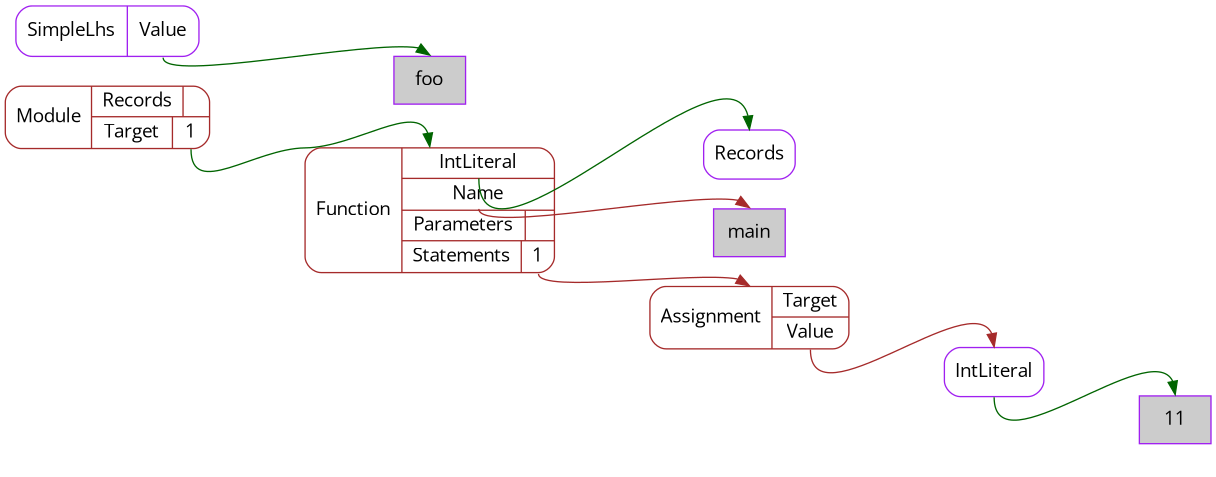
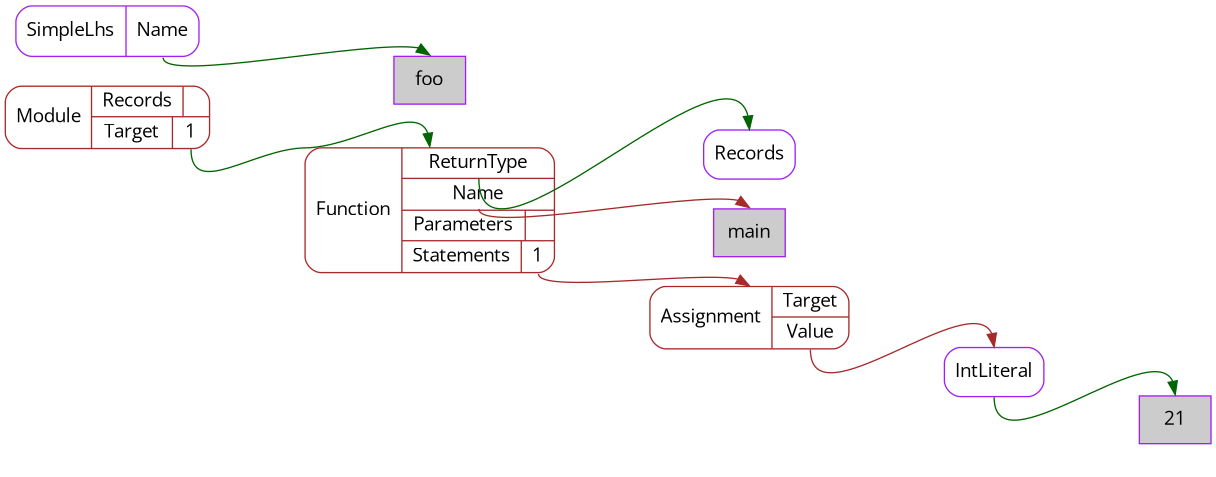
(163, 31) -> (162, 31)
(478, 162) -> (478, 162)
(1175, 420) -> (1175, 420)
